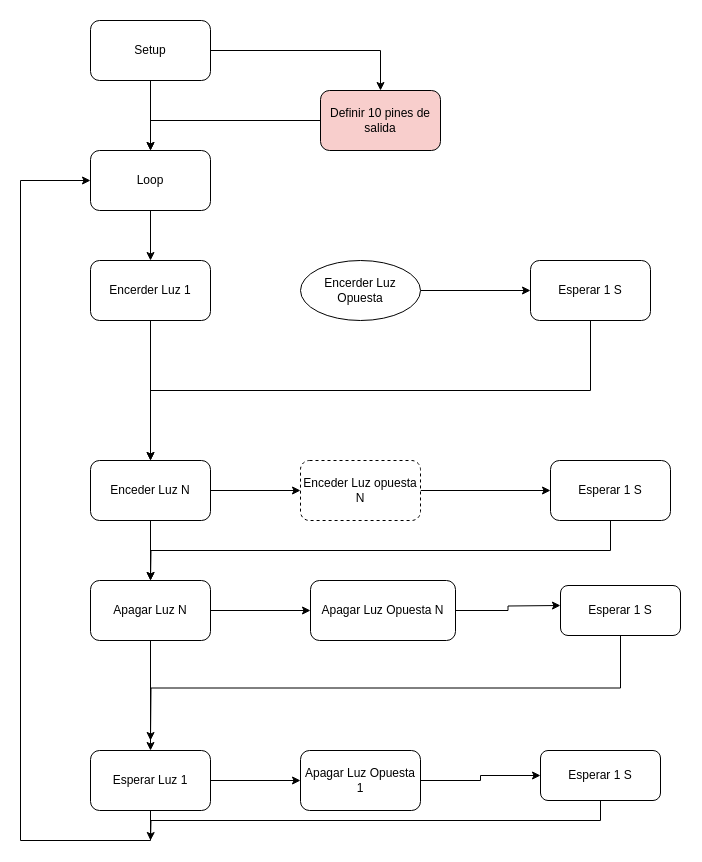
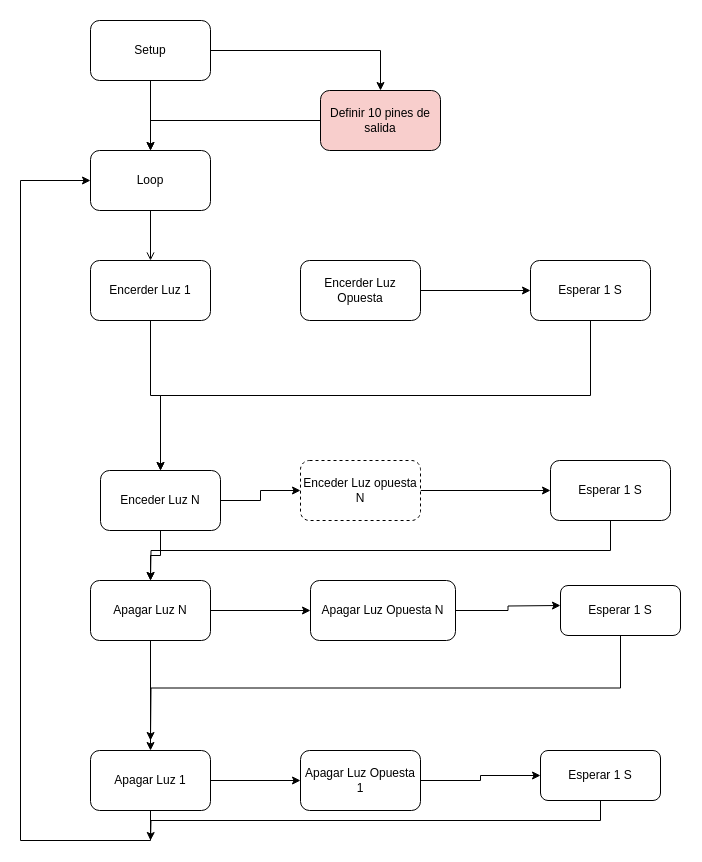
(151, 252) -> (151, 254)
(361, 291) -> (361, 291)
(151, 491) -> (161, 501)
(151, 781) -> (151, 781)
